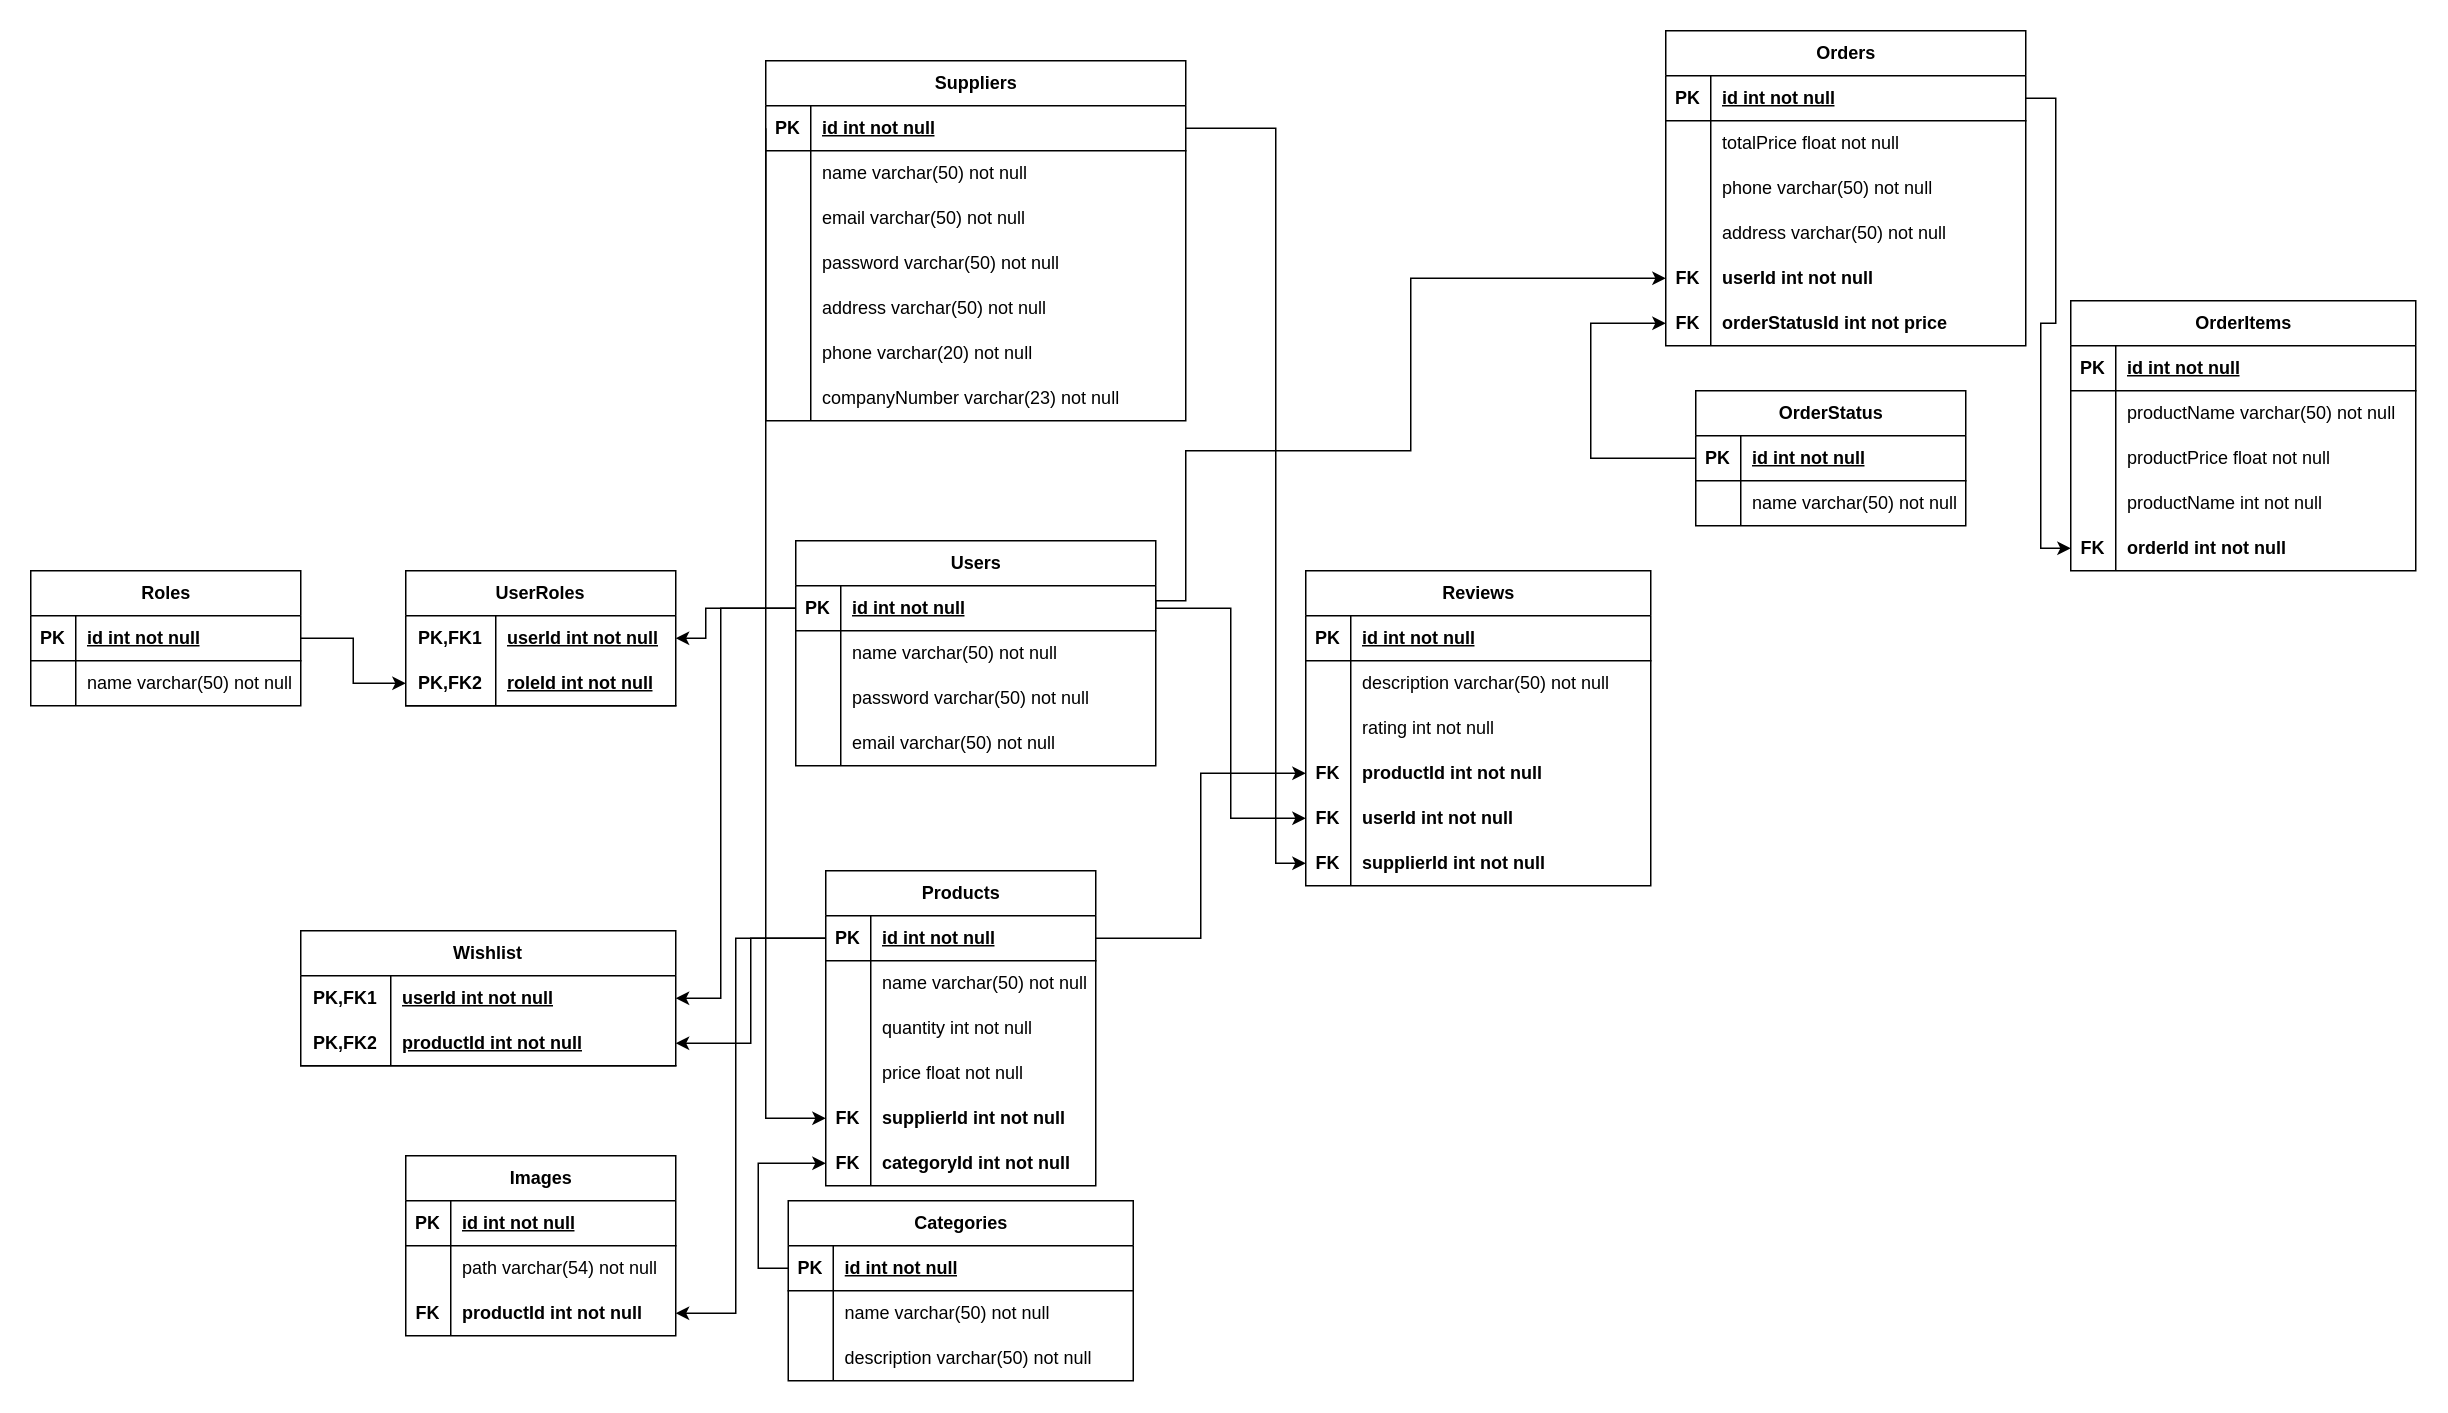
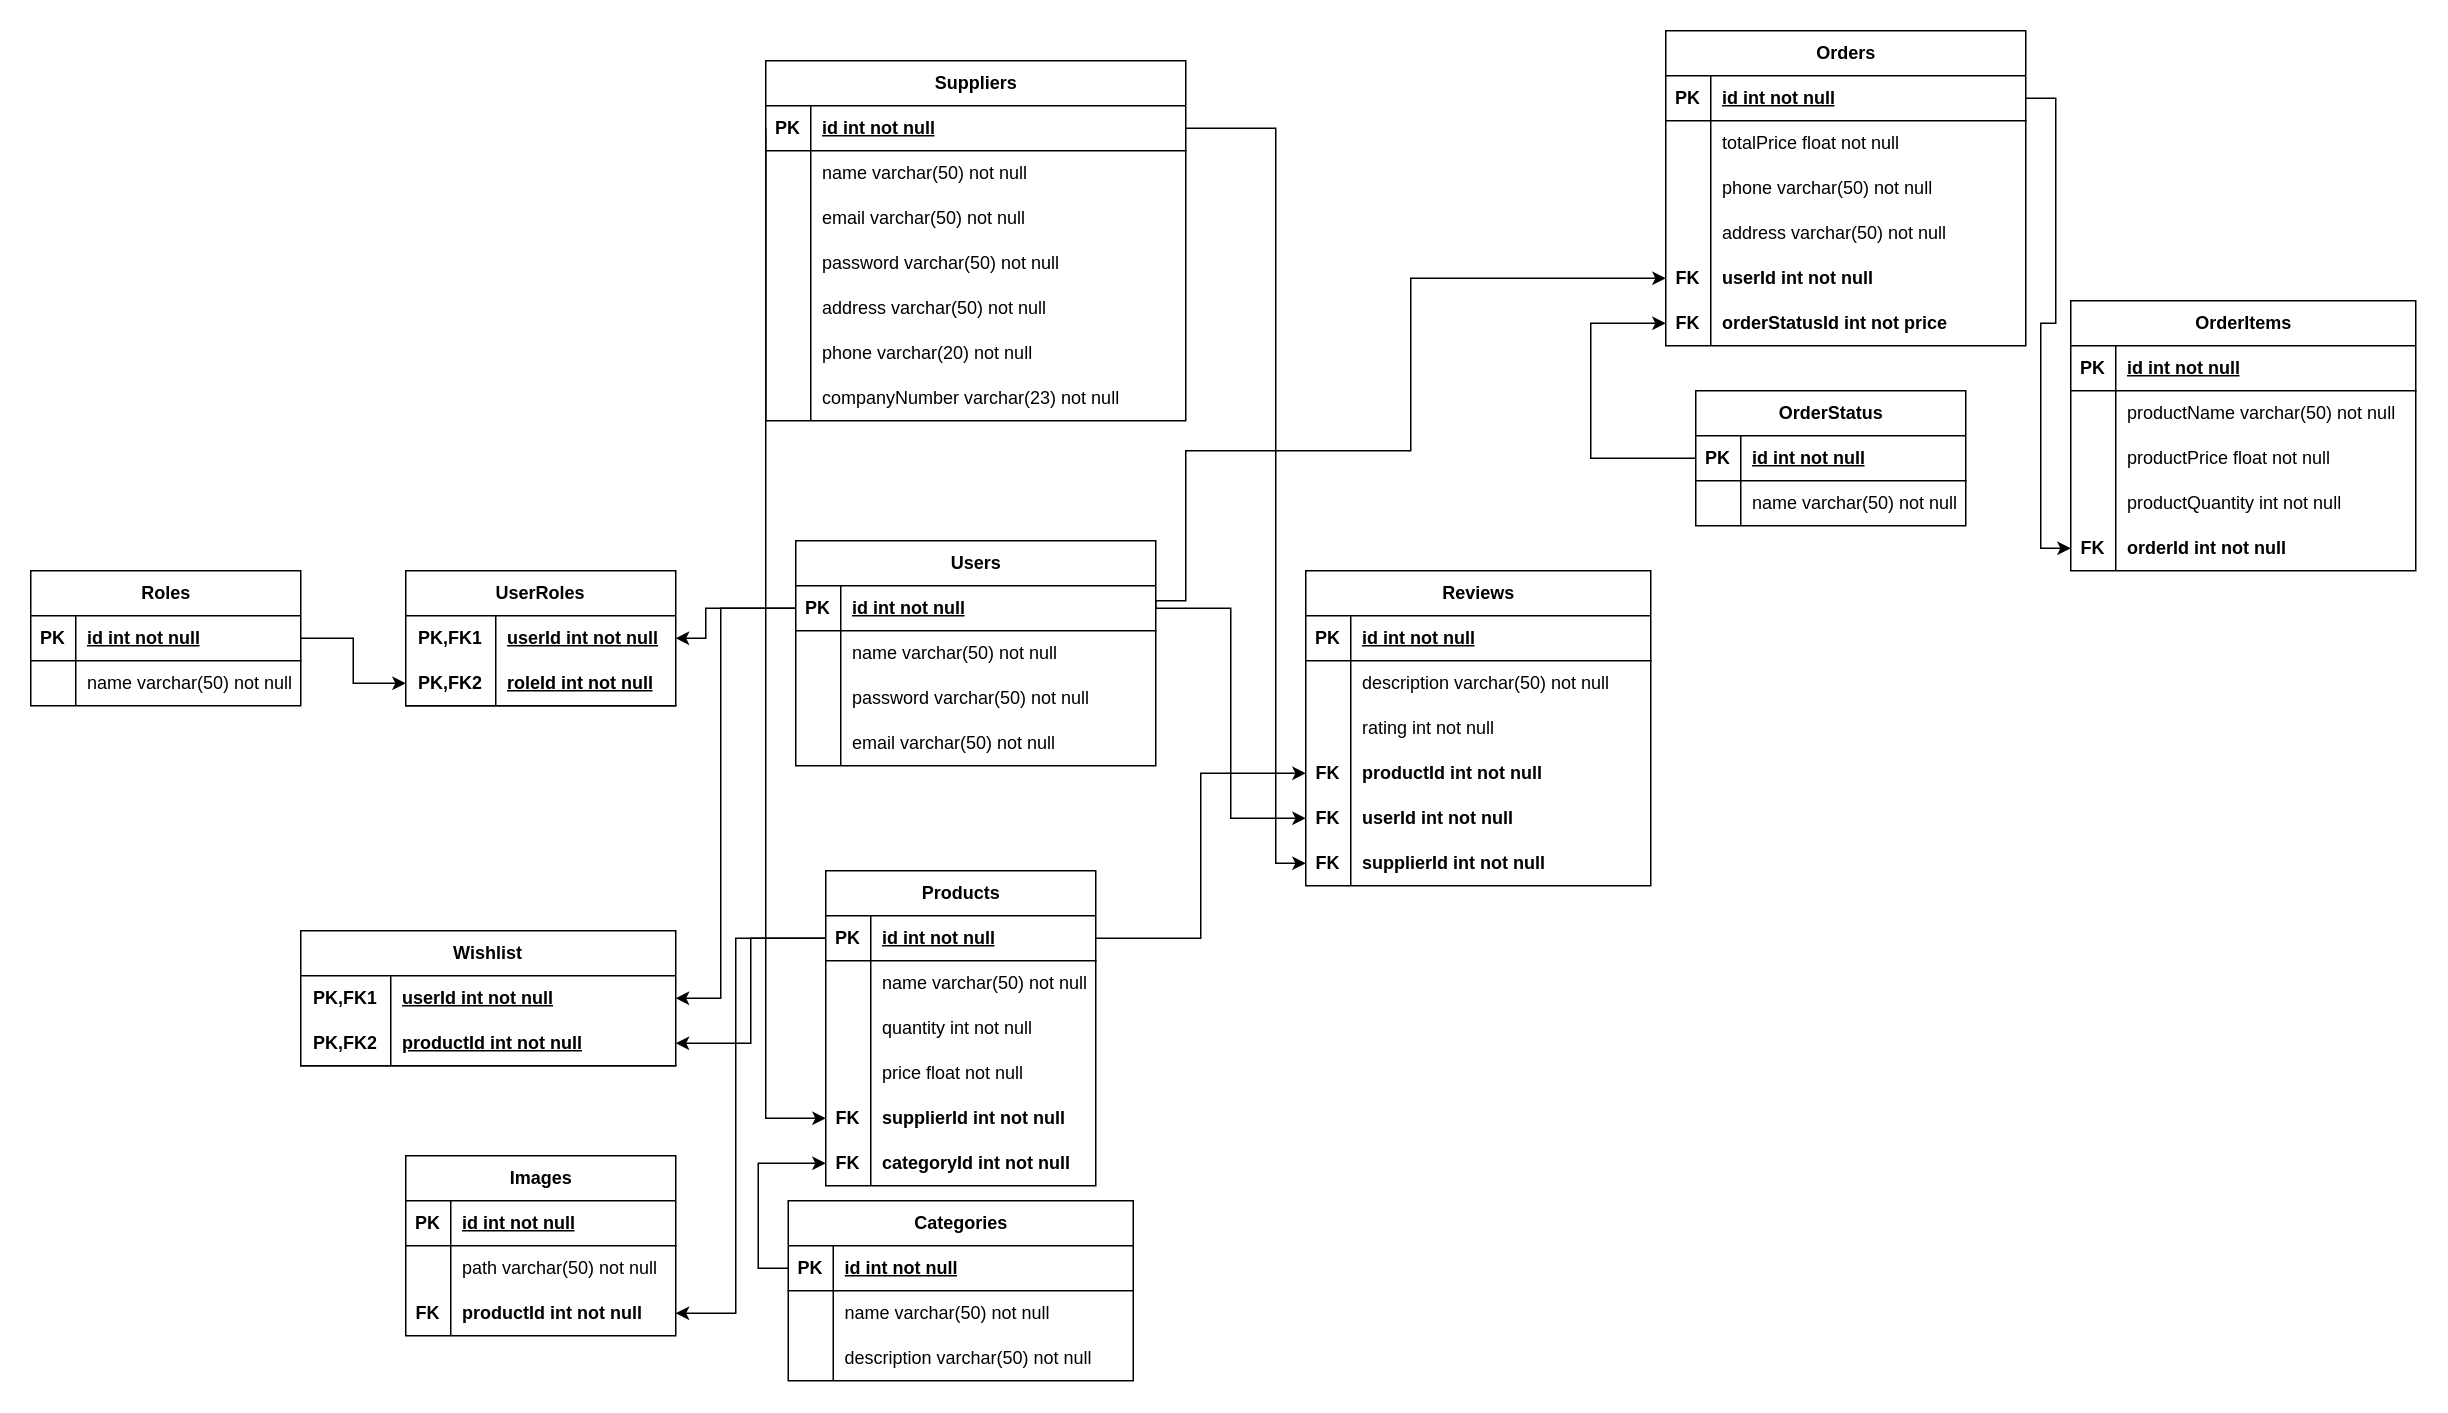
(2235, 503) -> (2252, 503)
(569, 1268) -> (569, 1268)
